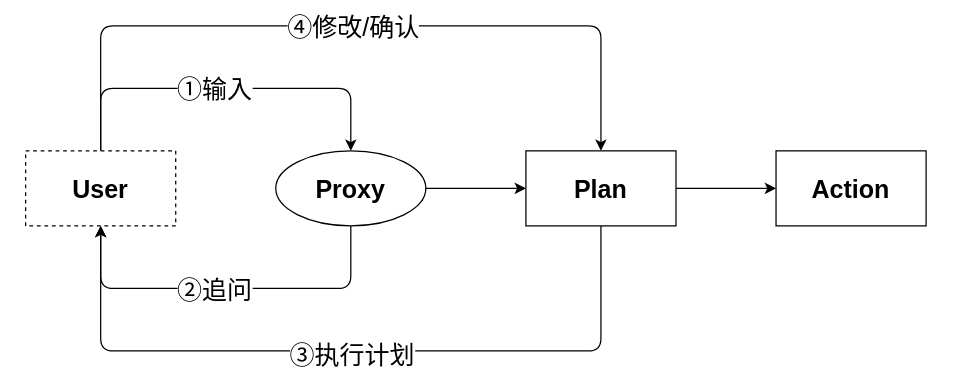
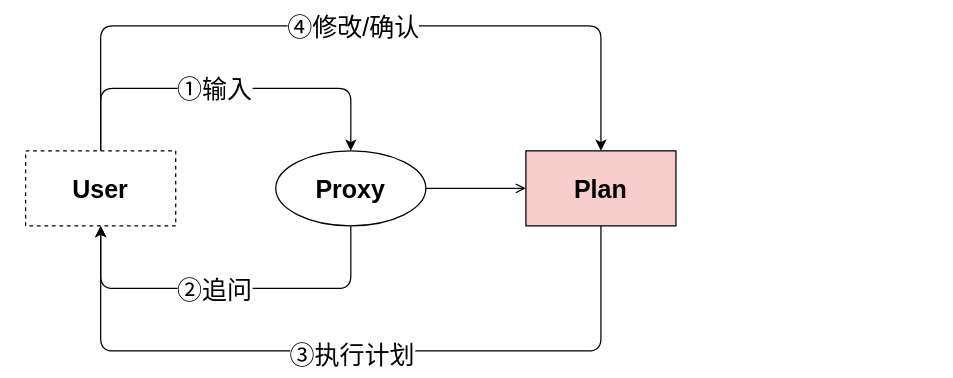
(516, 188) -> (518, 188)
(601, 188) -> (601, 188)
(722, 188) -> none
(851, 188) -> none
